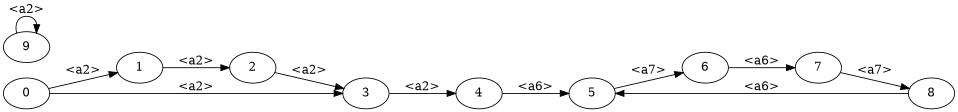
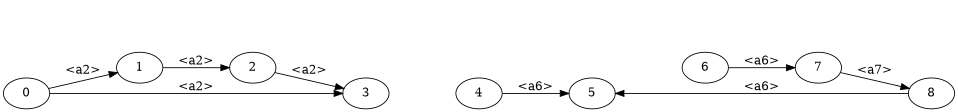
(27, 47) -> none
(645, 82) -> none
(418, 93) -> none
